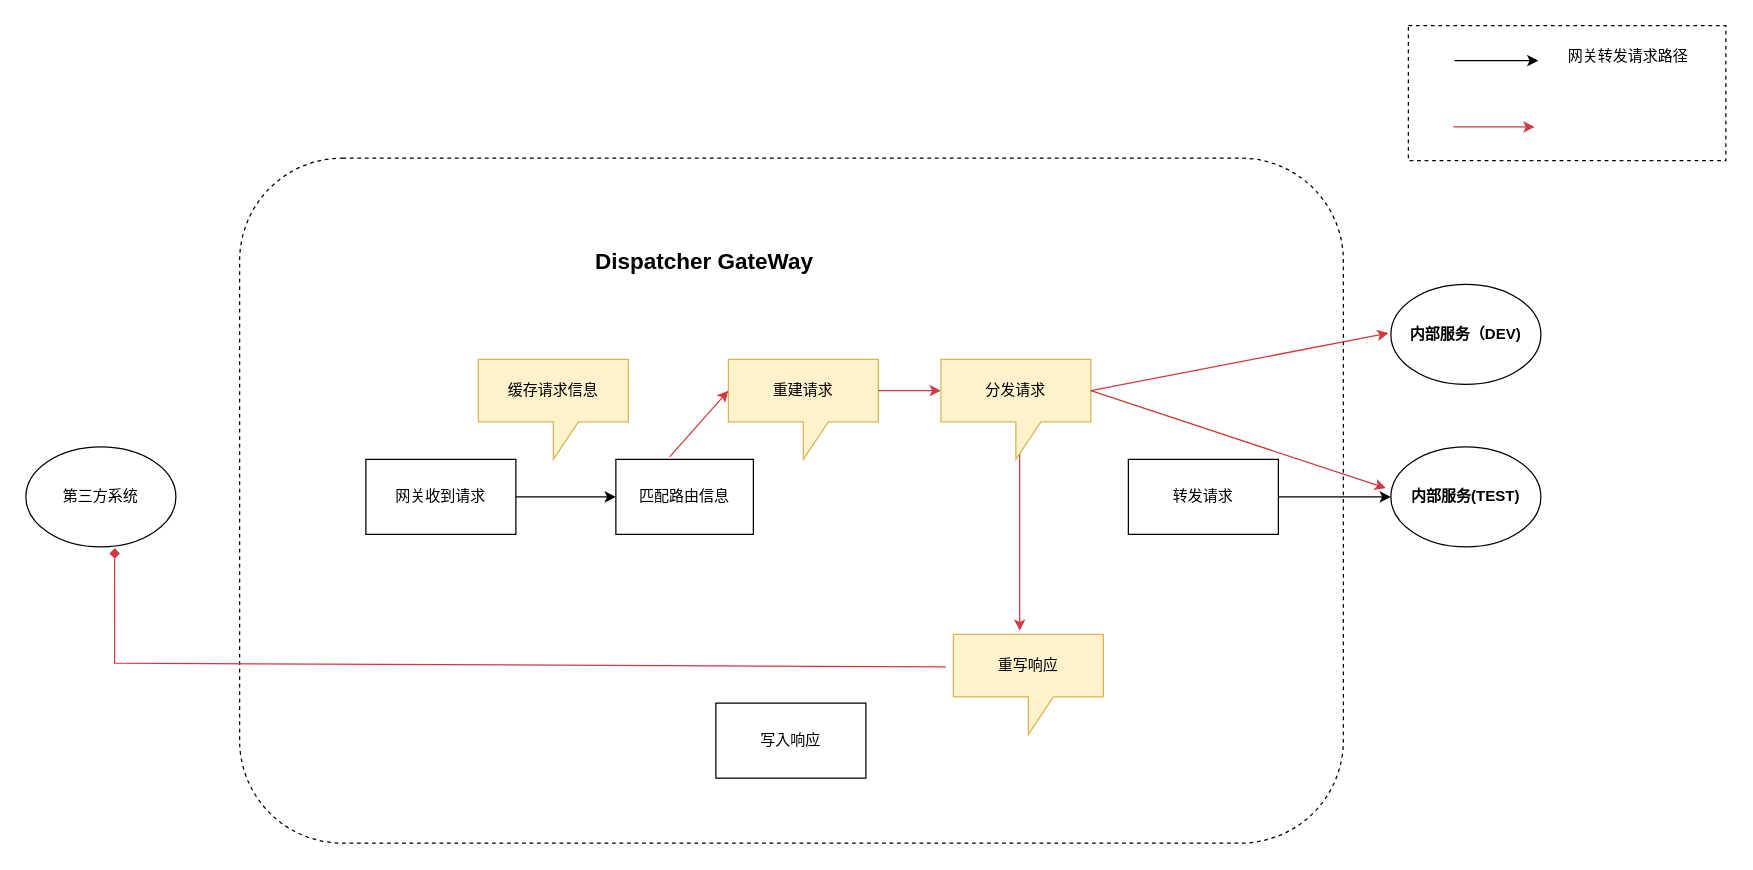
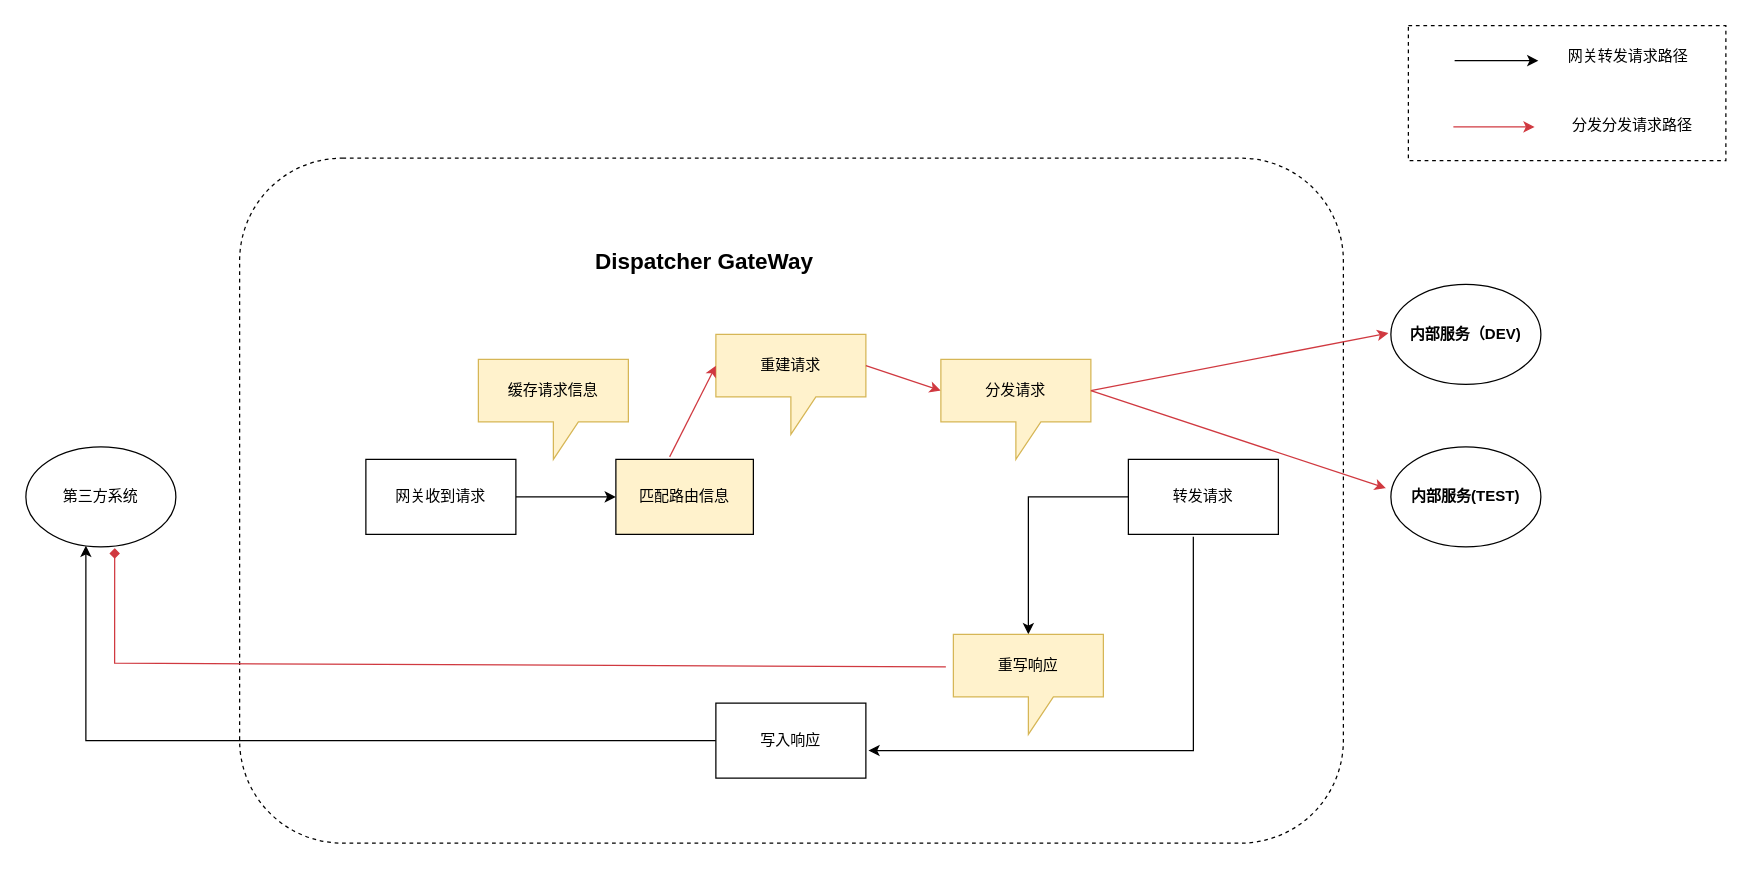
none -> (1633, 126)
(803, 409) -> (791, 384)
(684, 497) -> (684, 497)
(1330, 497) -> (1028, 511)
(1019, 538) -> none
none -> (308, 741)
none -> (1142, 751)
